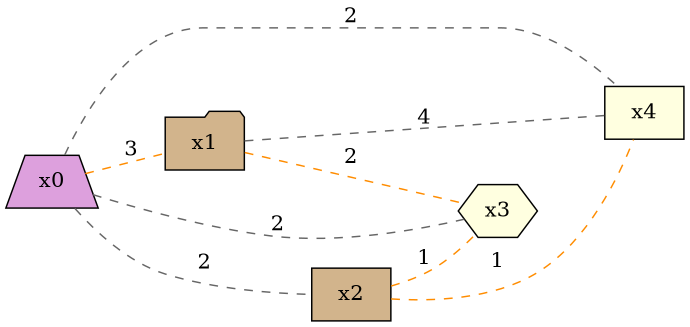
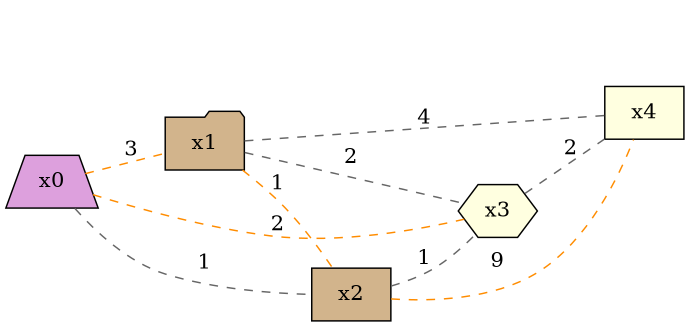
(320, 28) -> (565, 166)
(354, 178) -> (354, 178)
none -> (292, 215)
(277, 236) -> (277, 236)
(498, 262) -> (498, 262)
(205, 263) -> (205, 263)
(437, 266) -> (437, 266)
